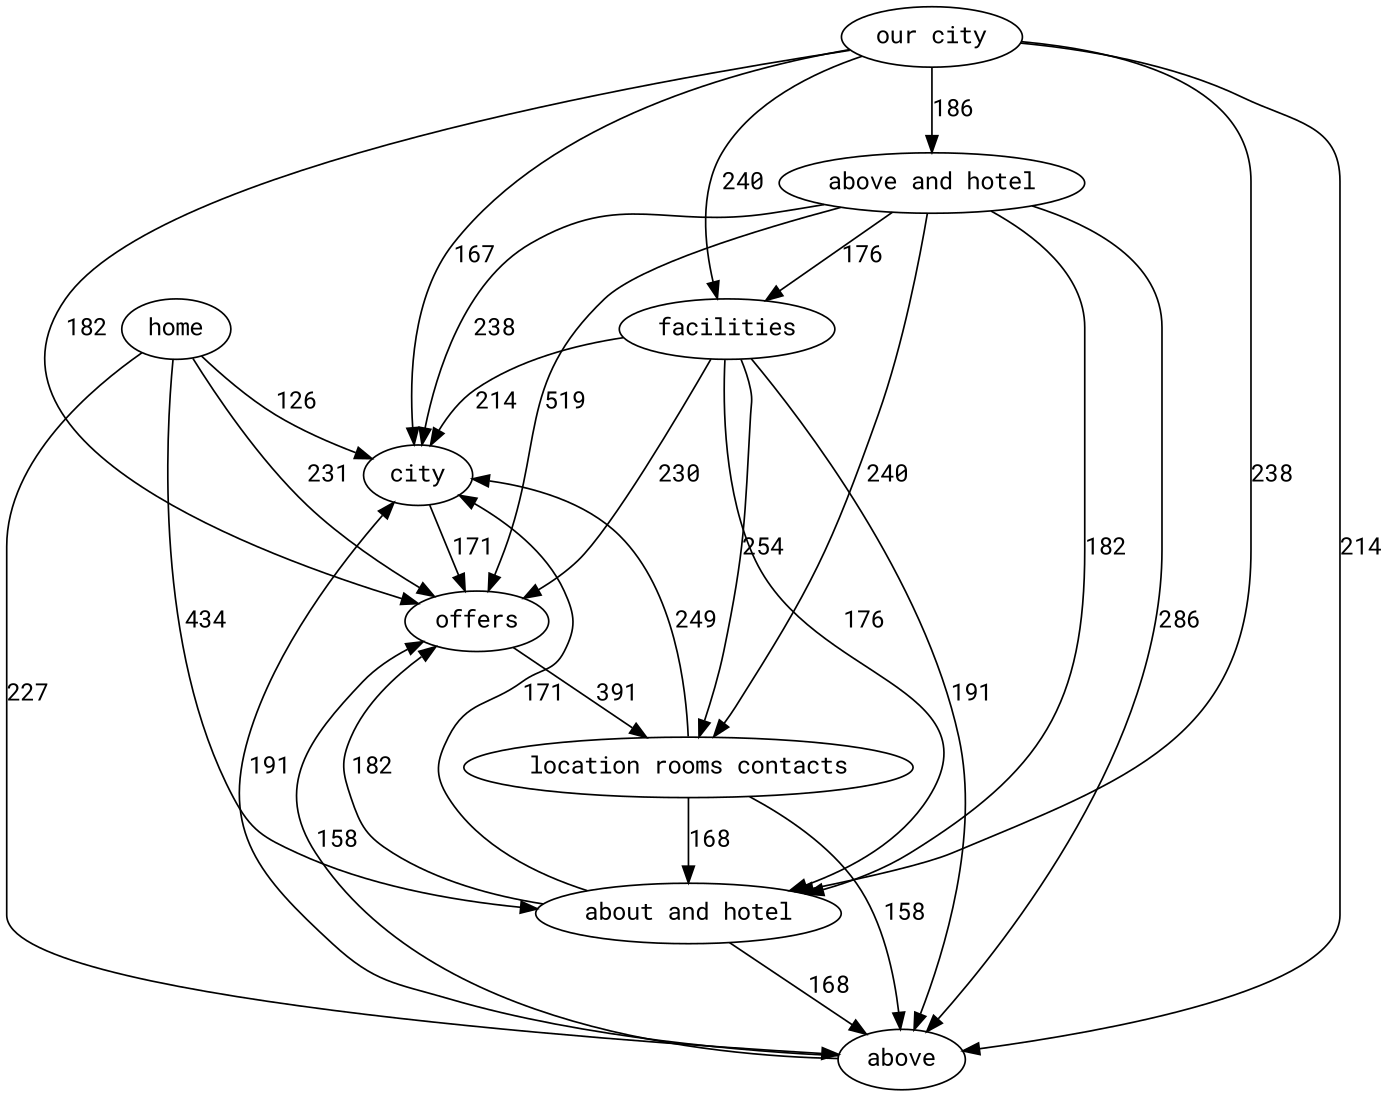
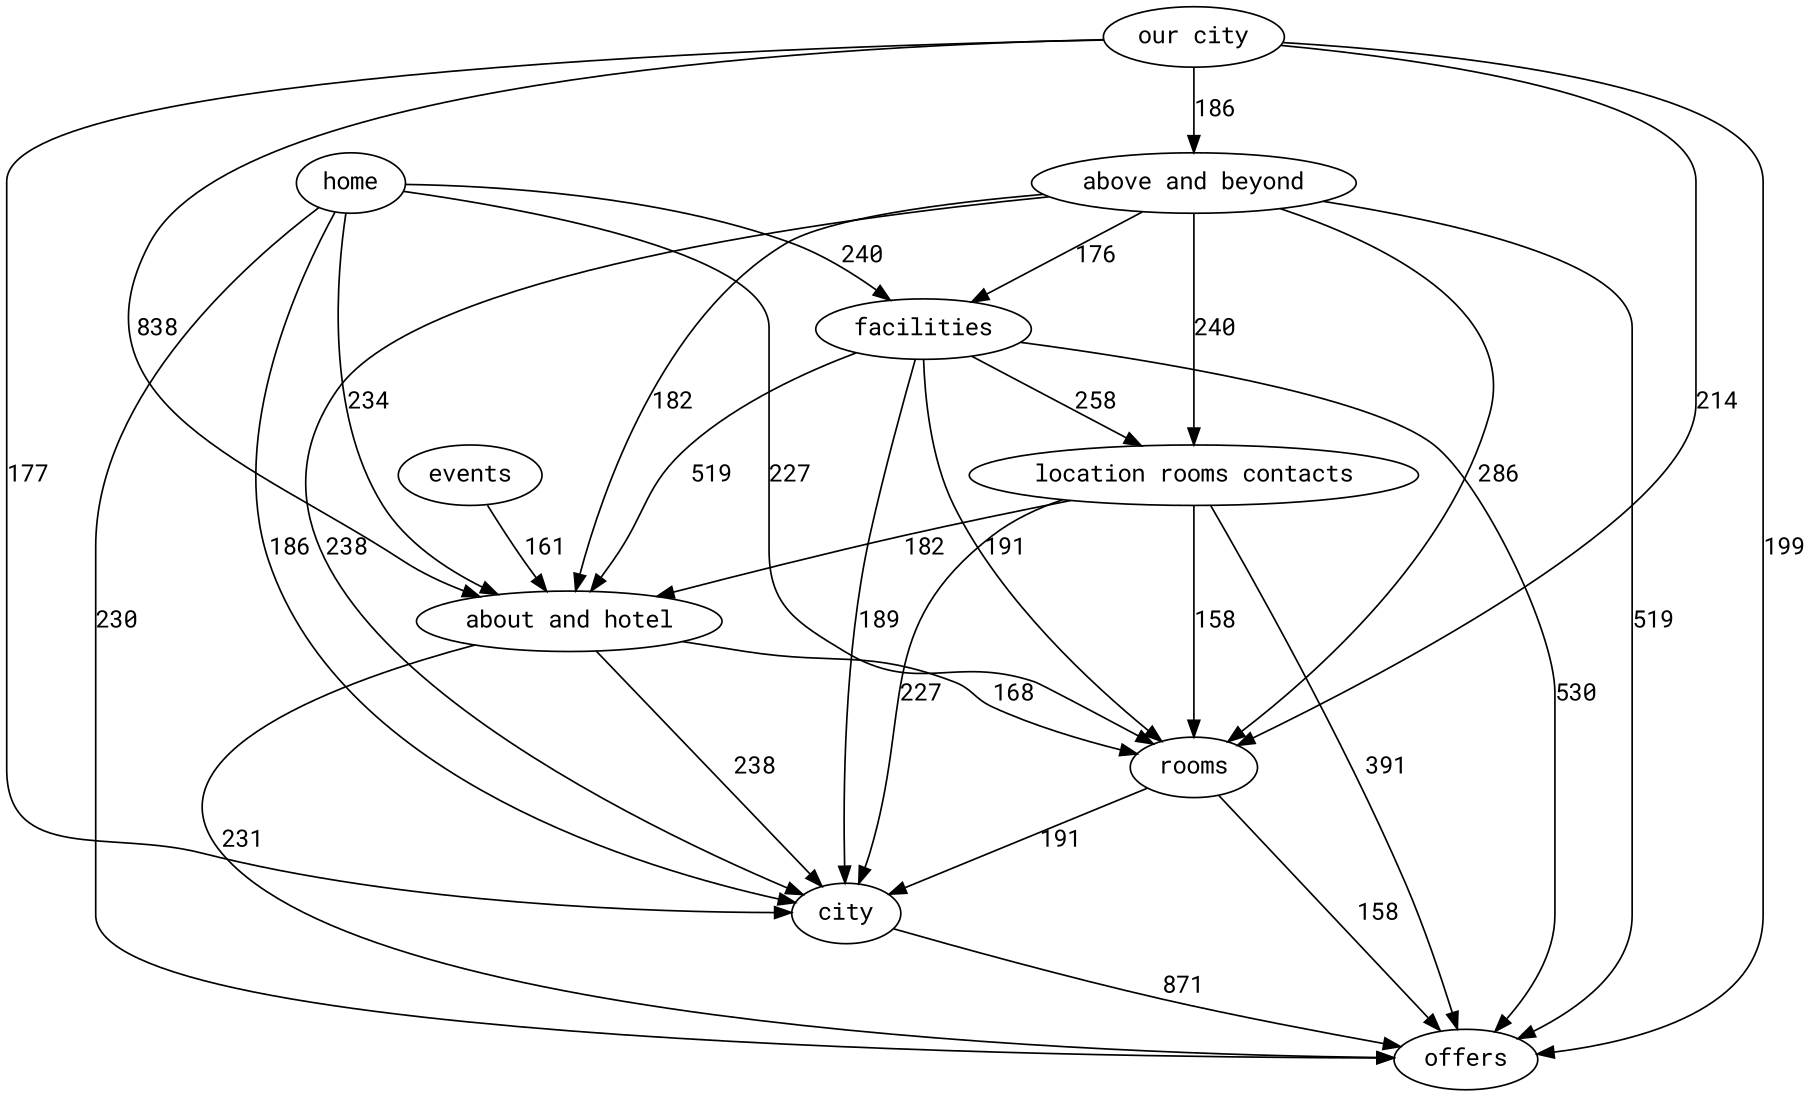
(734, 136) -> (649, 206)
(932, 183) -> (1194, 183)
(474, 256) -> (28, 475)
(86, 329) -> (1784, 548)
(296, 402) -> (290, 548)
(496, 402) -> (879, 621)
(328, 475) -> (117, 621)
none -> (470, 475)
(679, 475) -> (1576, 694)
(1272, 475) -> (157, 329)
(473, 548) -> (1183, 987)
(763, 548) -> (1096, 402)
(206, 621) -> (369, 402)
(696, 621) -> (921, 694)
(864, 621) -> (711, 475)
(573, 688) -> (1345, 753)
(543, 694) -> (755, 767)
(372, 767) -> (243, 840)
(709, 840) -> (924, 548)
(902, 1060) -> (1194, 767)
